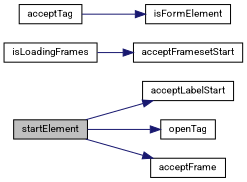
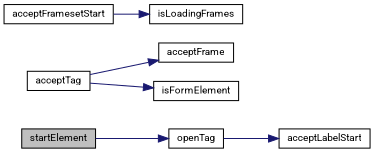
(110, 53) -> (126, 14)
(114, 112) -> (246, 139)
(114, 147) -> (119, 68)
